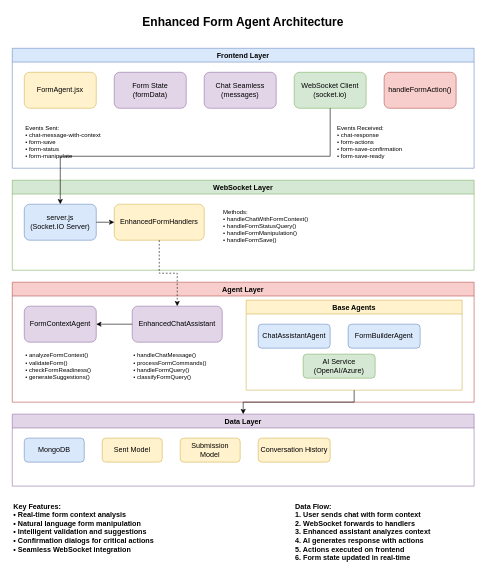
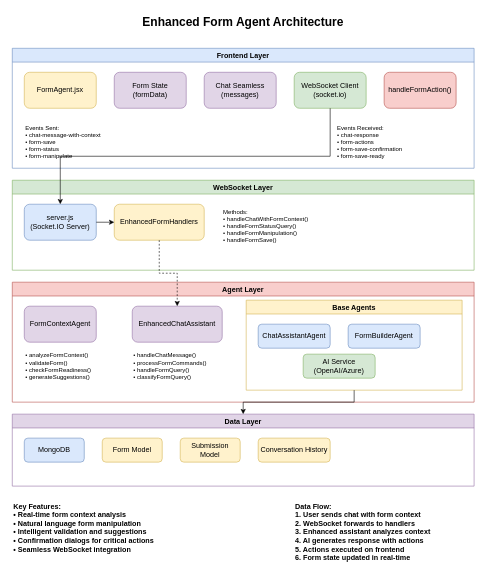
(101, 324) -> none
(132, 450) -> (132, 450)
